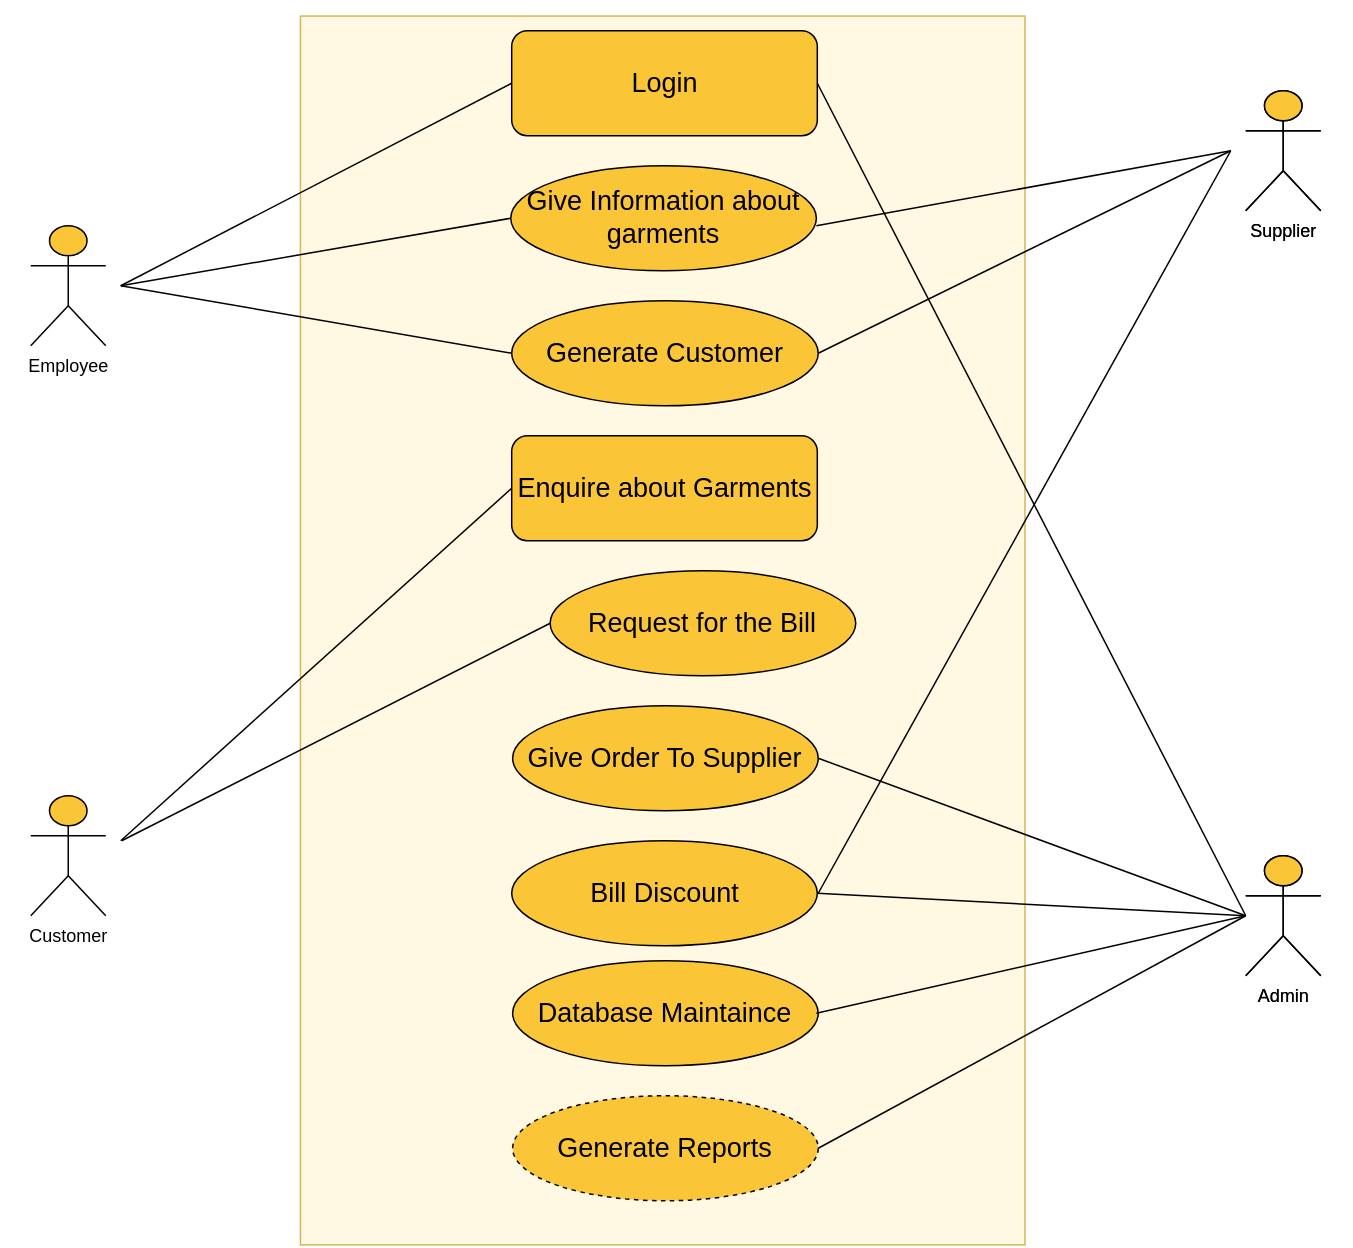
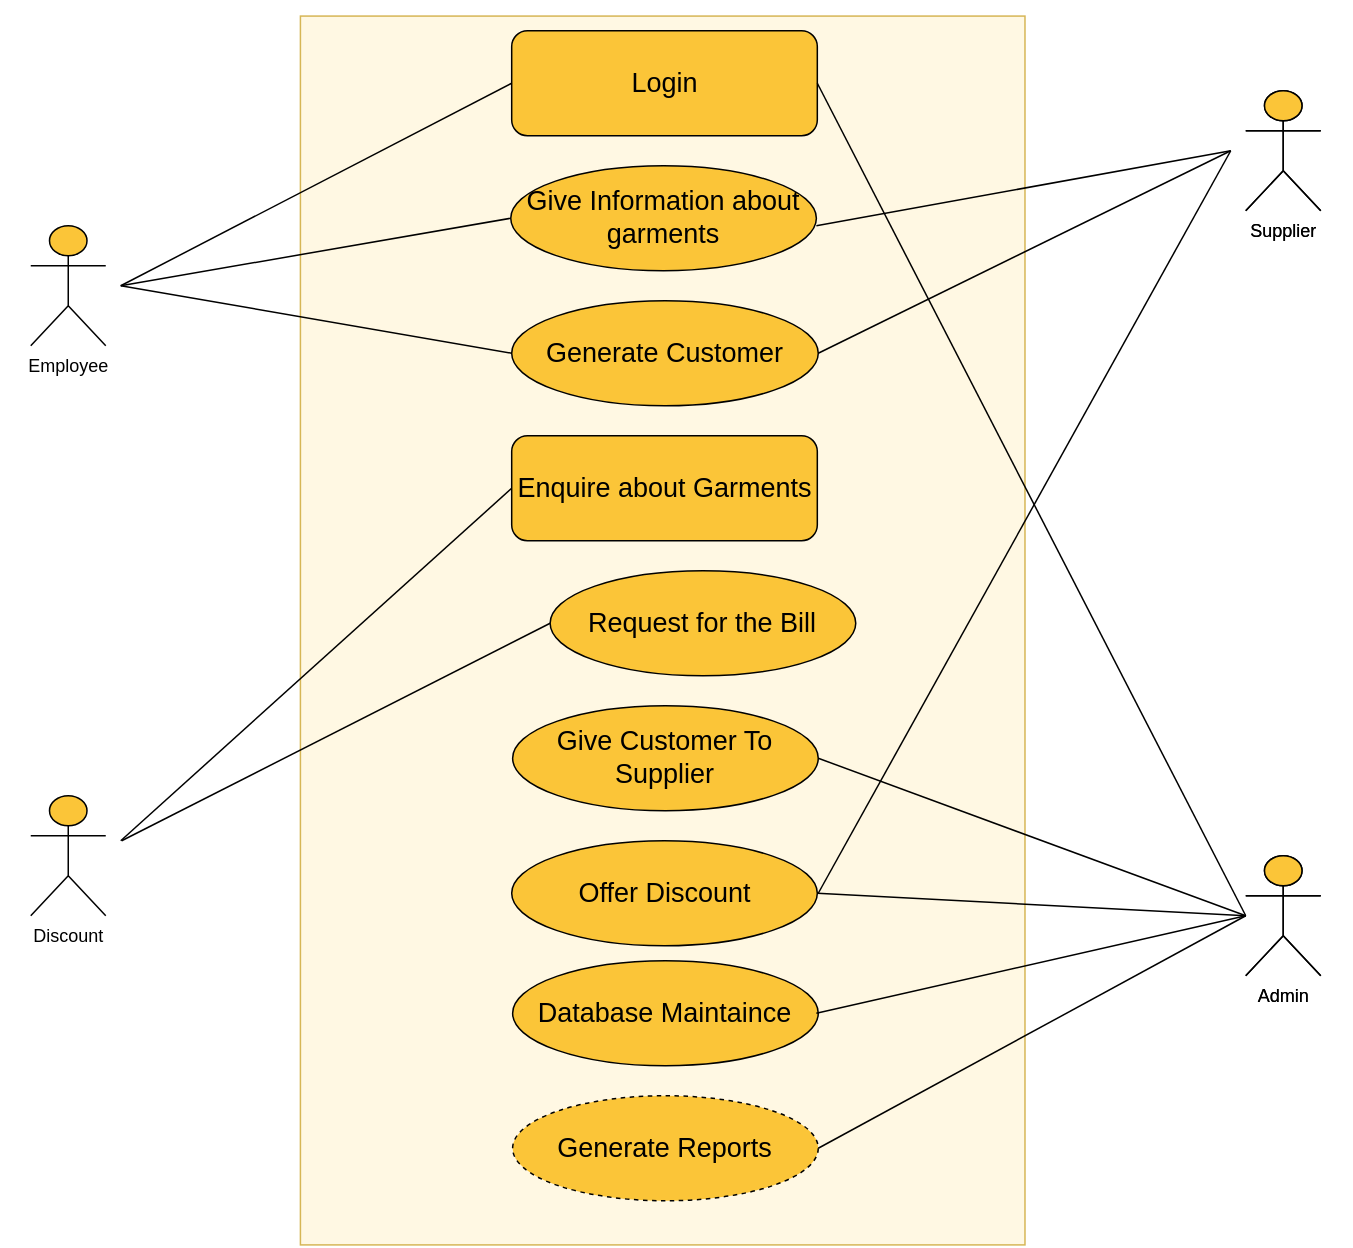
(665, 758) -> (665, 758)
(665, 893) -> (665, 893)
(69, 937) -> (69, 937)
